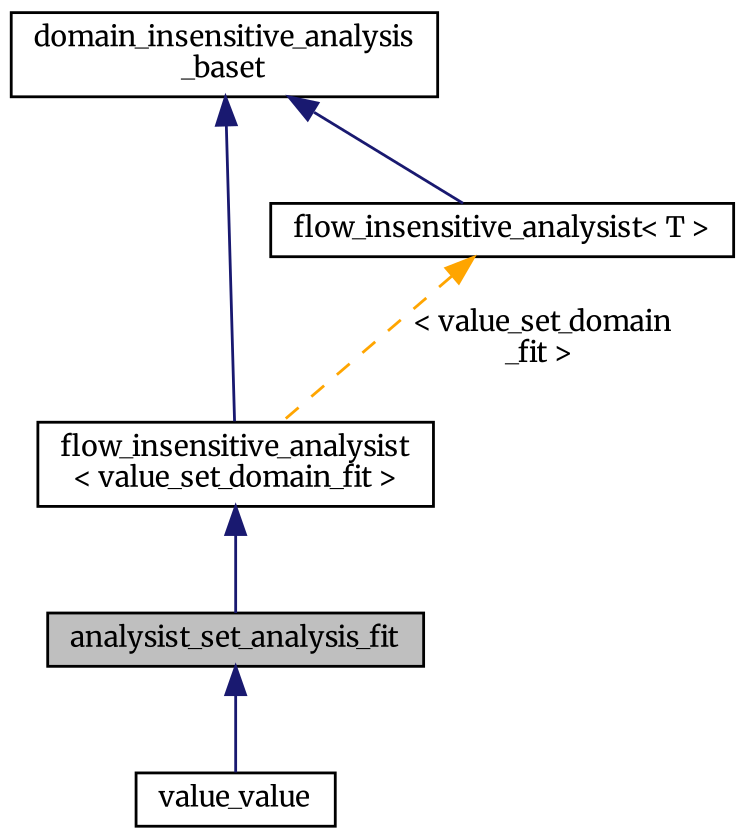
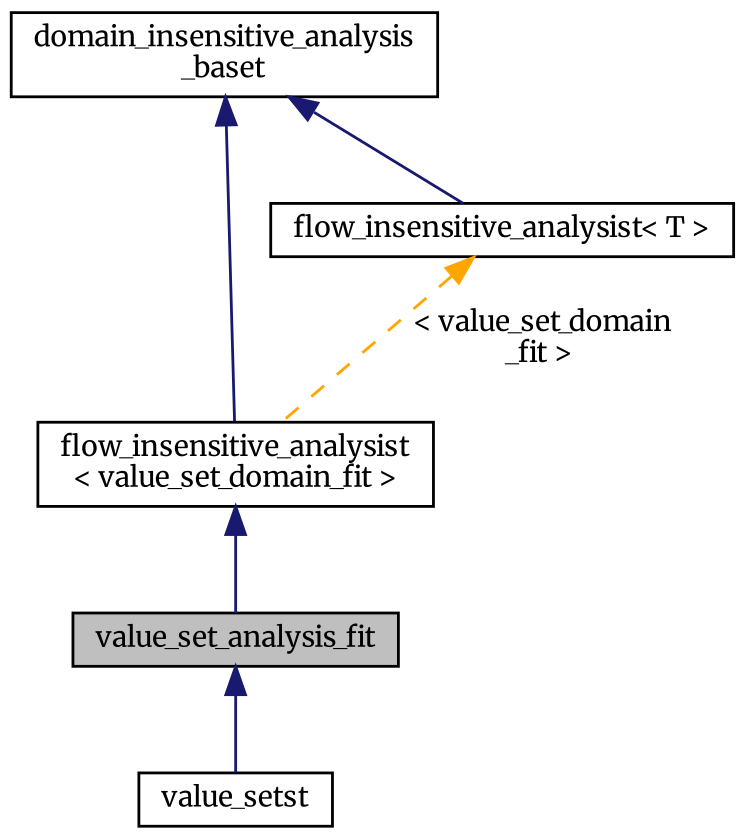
(236, 640) -> (236, 640)
(236, 800) -> (236, 800)
